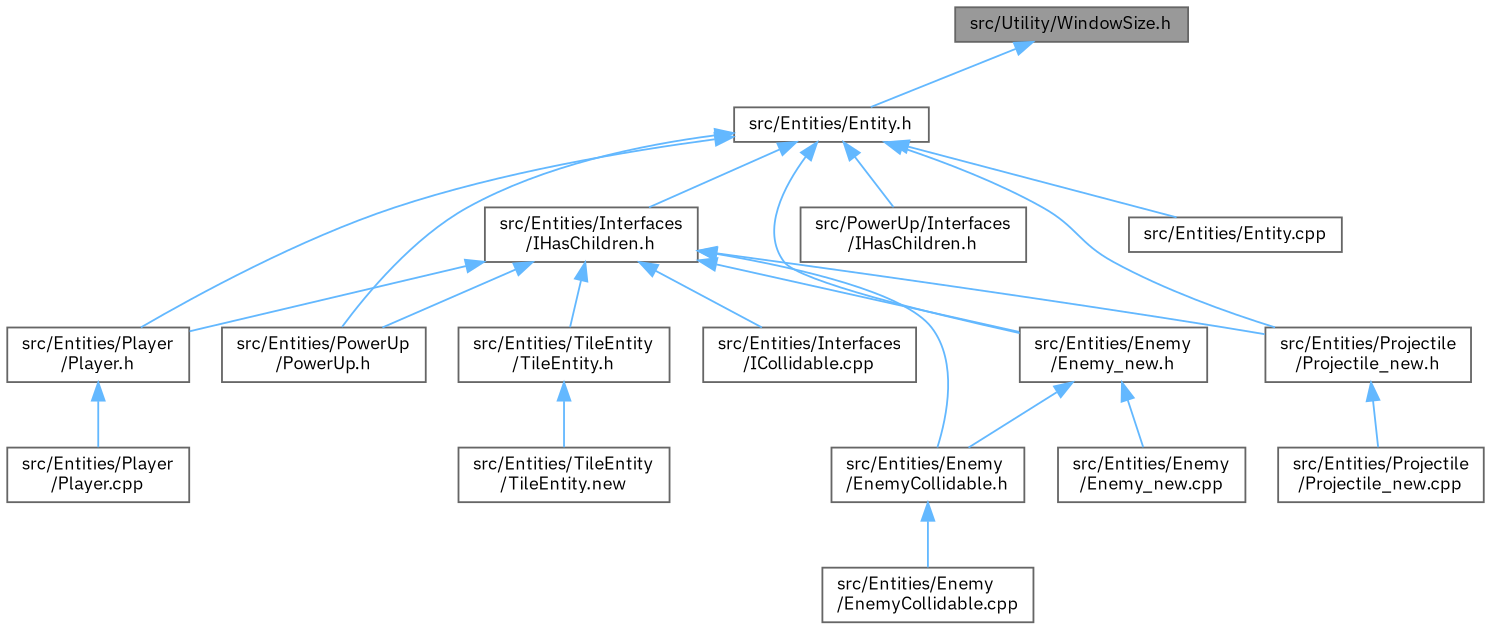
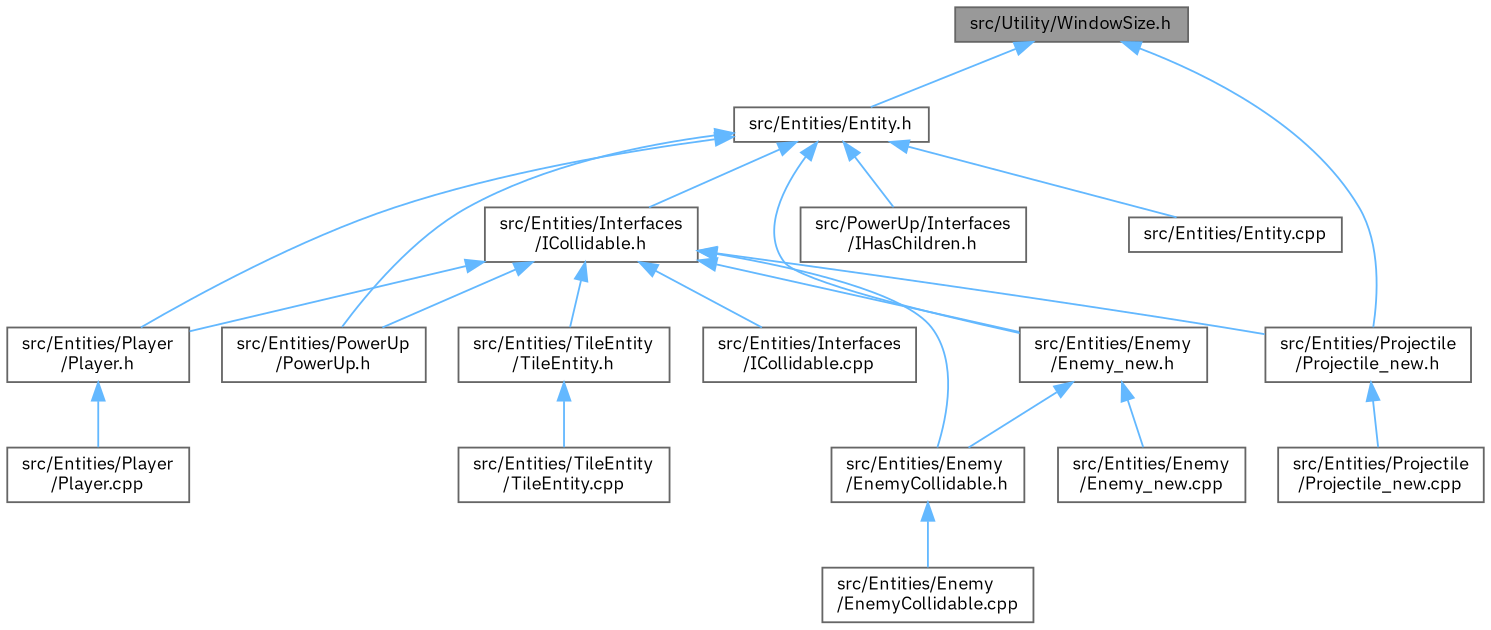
(591, 235) -> (591, 235)
(1086, 242) -> (1311, 149)
(564, 475) -> (564, 475)
